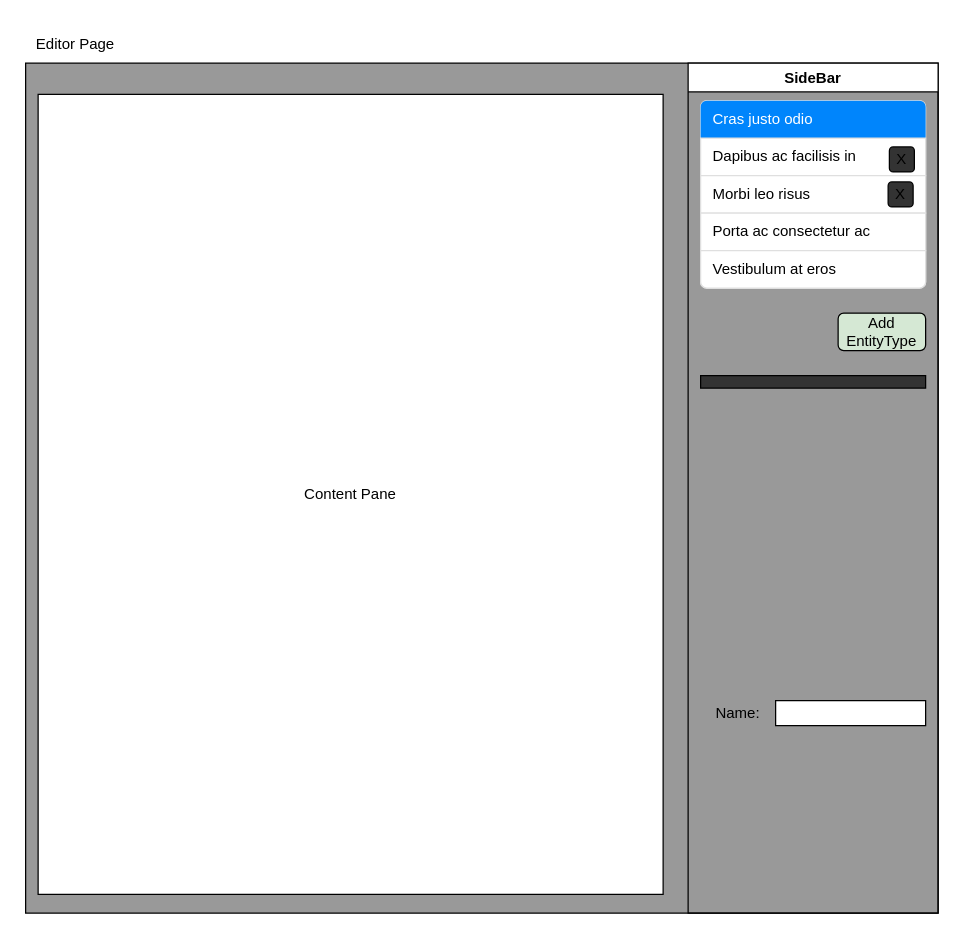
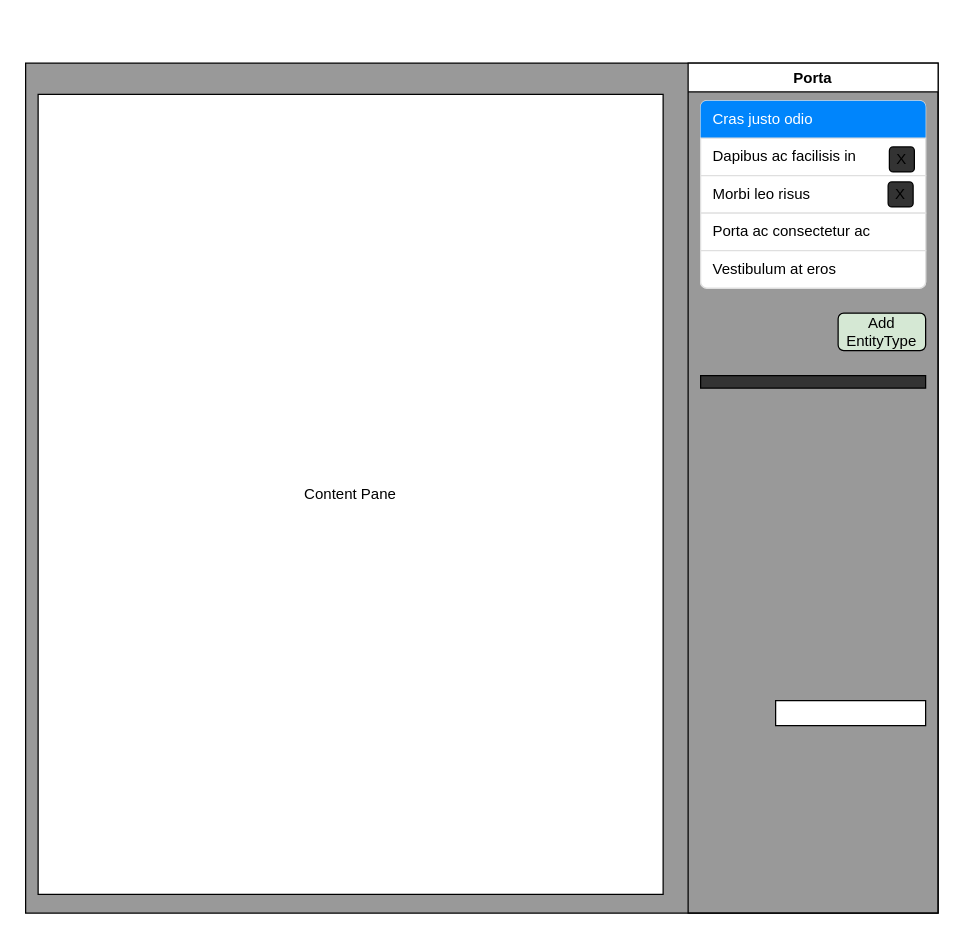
(76, 44) -> none
(813, 78) -> (813, 78)
(738, 713) -> none
